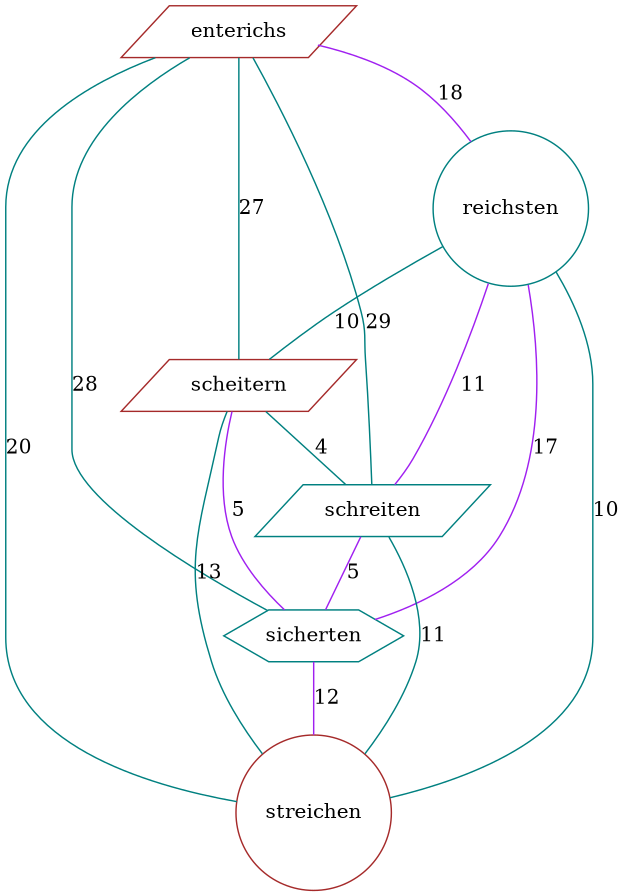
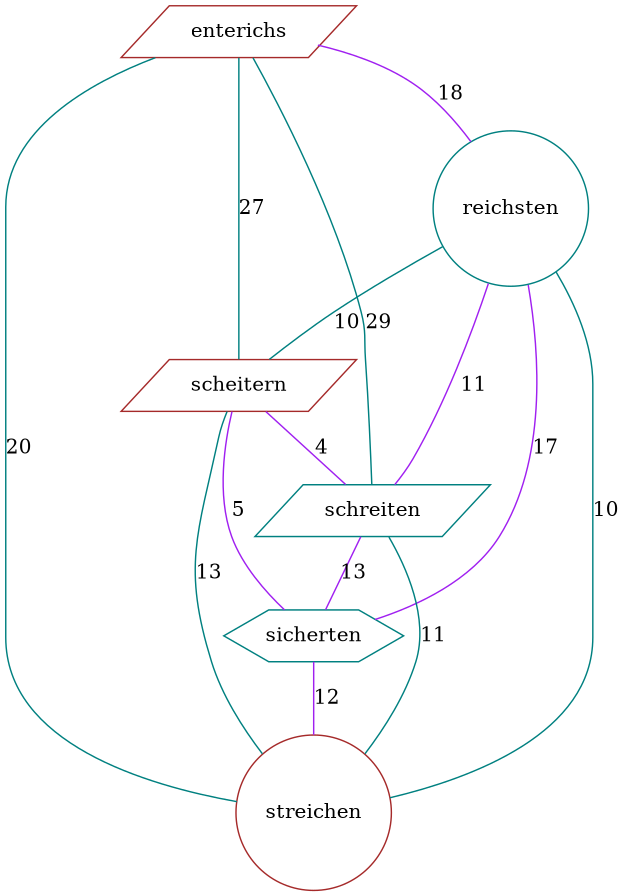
(72, 359) -> none
(306, 448) -> (306, 448)
(354, 573) -> (354, 573)
